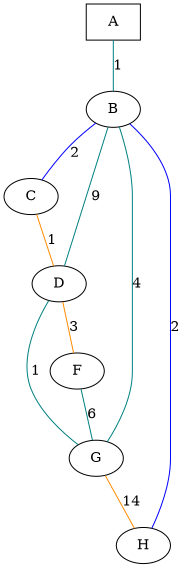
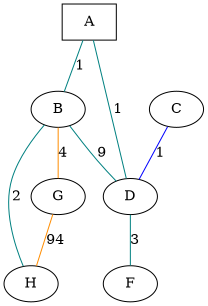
(67, 149) -> none
(45, 240) -> (153, 153)
(132, 286) -> (58, 153)
(170, 321) -> (9, 192)
(68, 328) -> (130, 240)
(28, 380) -> (110, 109)
(87, 415) -> none
(132, 502) -> (56, 240)
